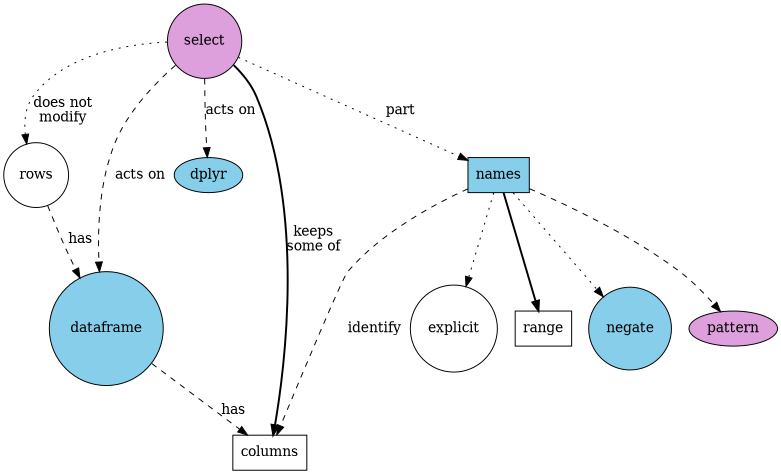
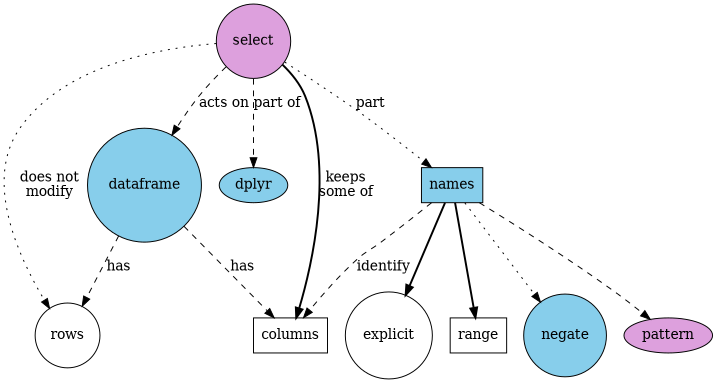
(231, 111) -> (277, 103)
(481, 235) -> (427, 244)
(61, 238) -> (103, 267)
